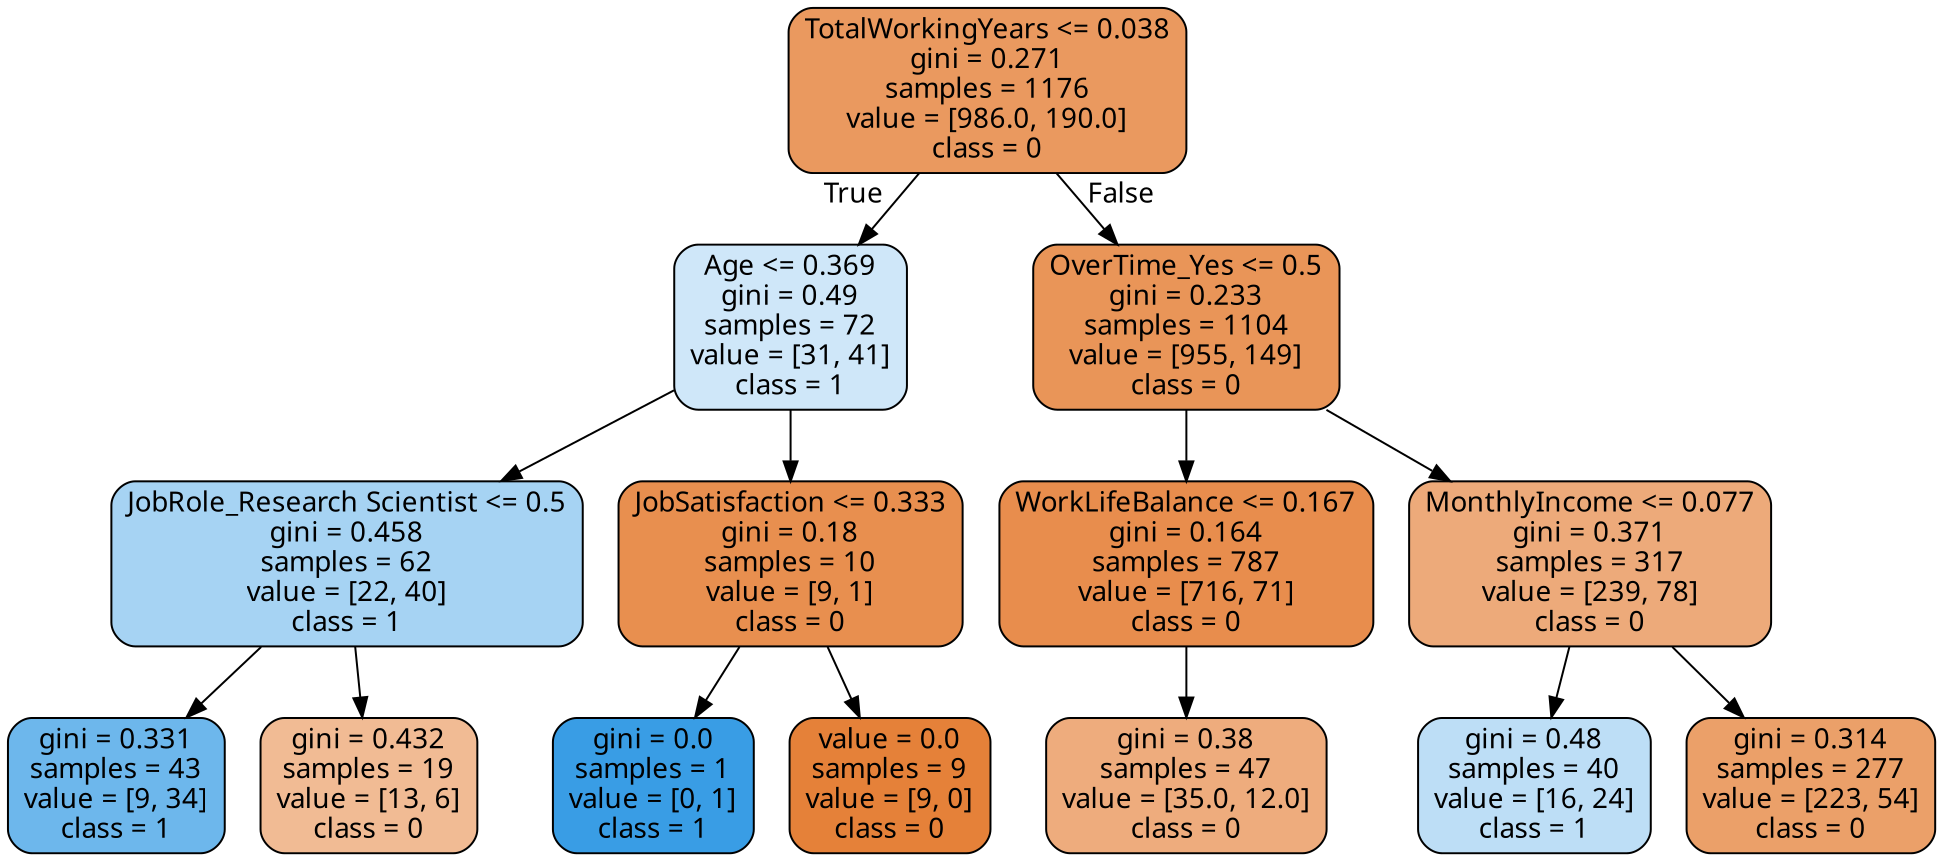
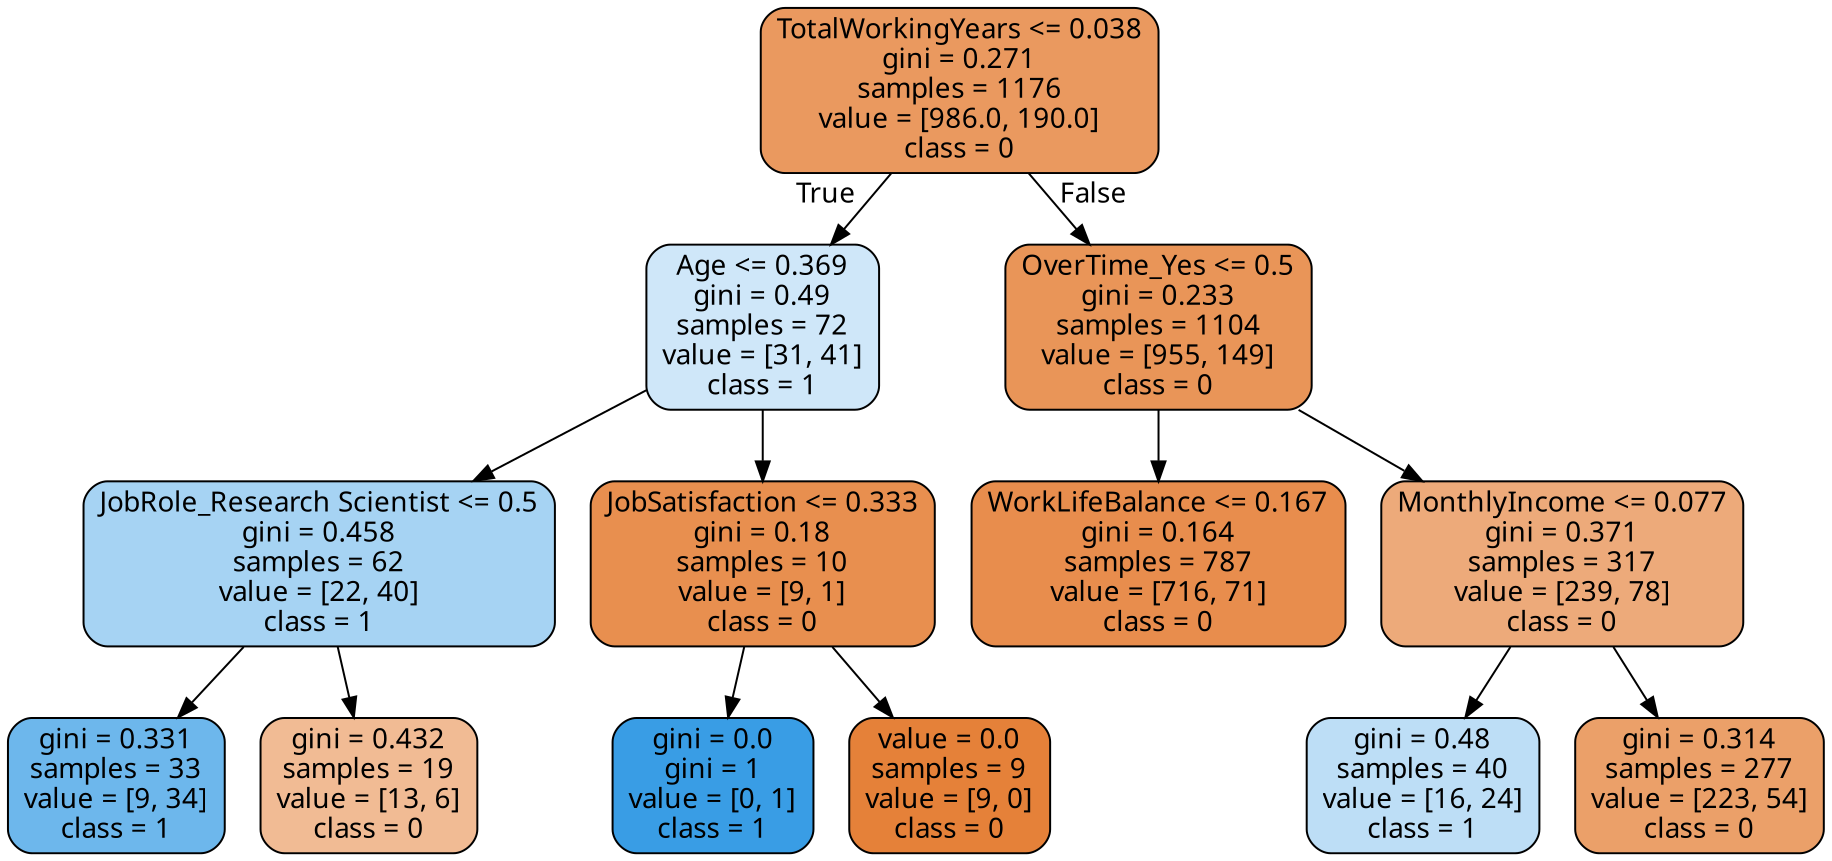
(116, 786) -> (116, 786)
(653, 786) -> (713, 786)
(1186, 786) -> none
